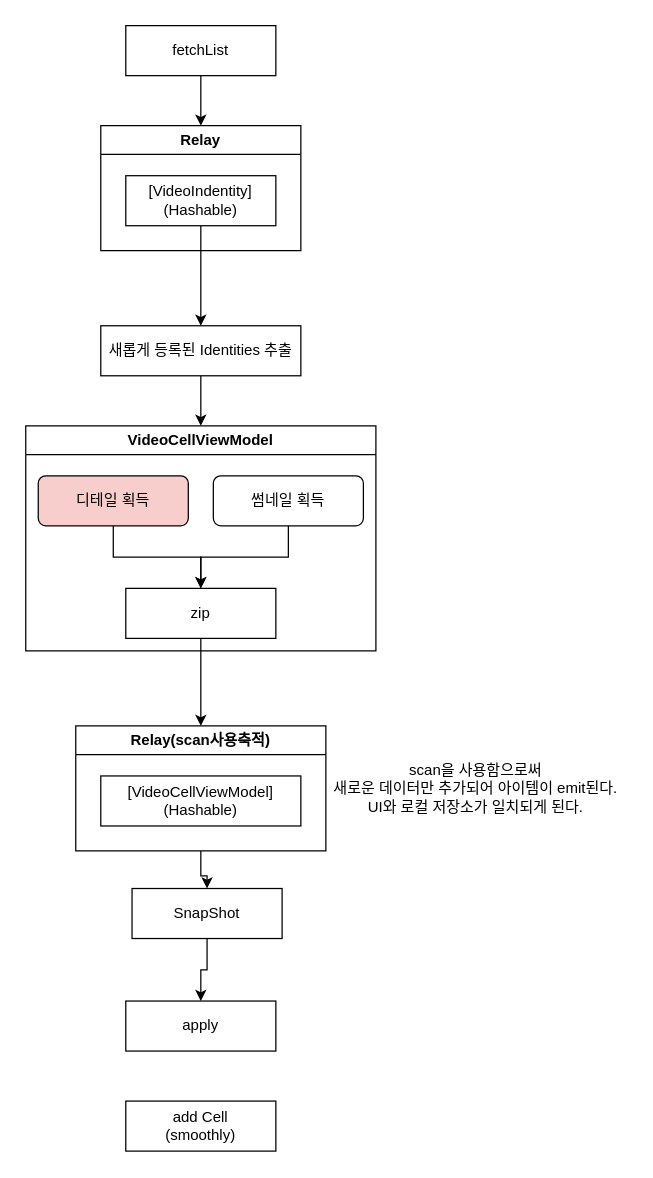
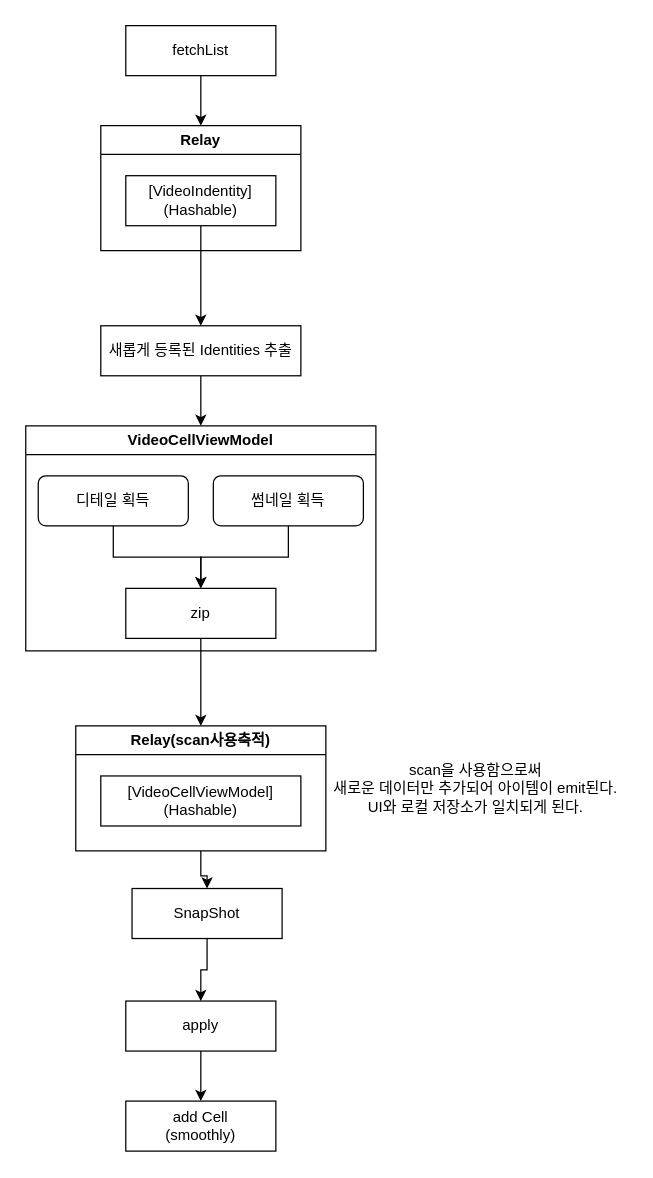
(113, 501) -> (113, 501)
none -> (201, 1072)
